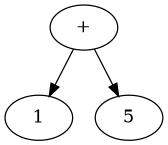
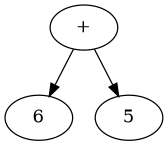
(39, 118) -> (39, 118)
